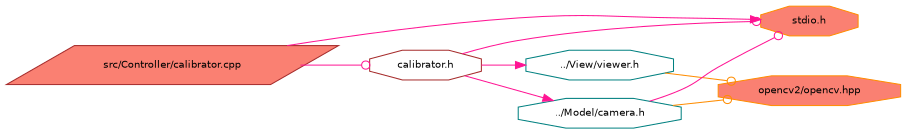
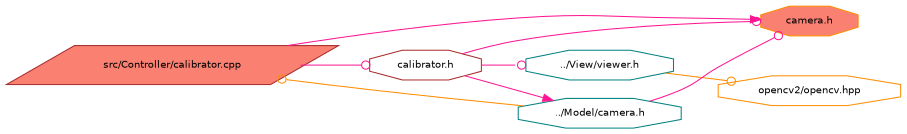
(809, 21) -> (809, 21)
(498, 65) -> (498, 65)
(809, 91) -> (809, 91)
(698, 103) -> (405, 94)
